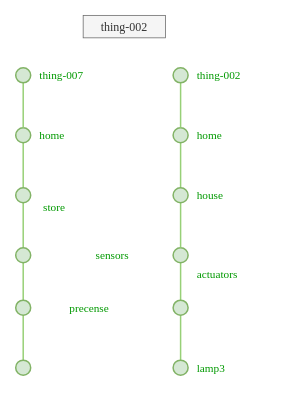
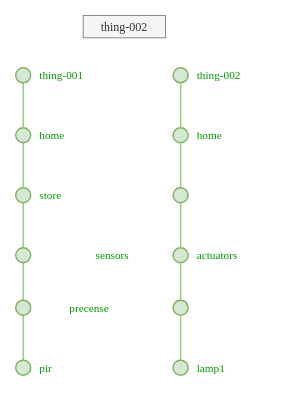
(61, 75) -> (61, 75)
(229, 195) -> none
(75, 207) -> (72, 195)
(229, 274) -> (229, 255)
none -> (72, 368)
(208, 368) -> (208, 368)
